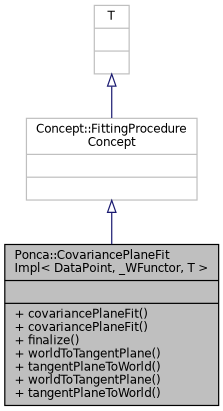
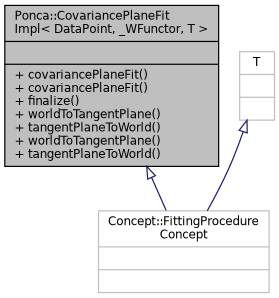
(112, 228) -> (159, 194)
